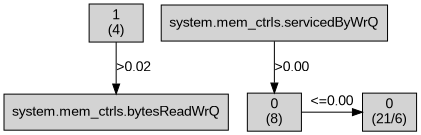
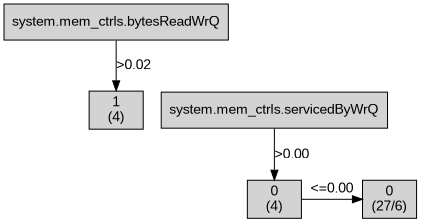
(116, 63) -> (116, 61)
(274, 112) -> (274, 199)
(390, 112) -> (390, 199)
